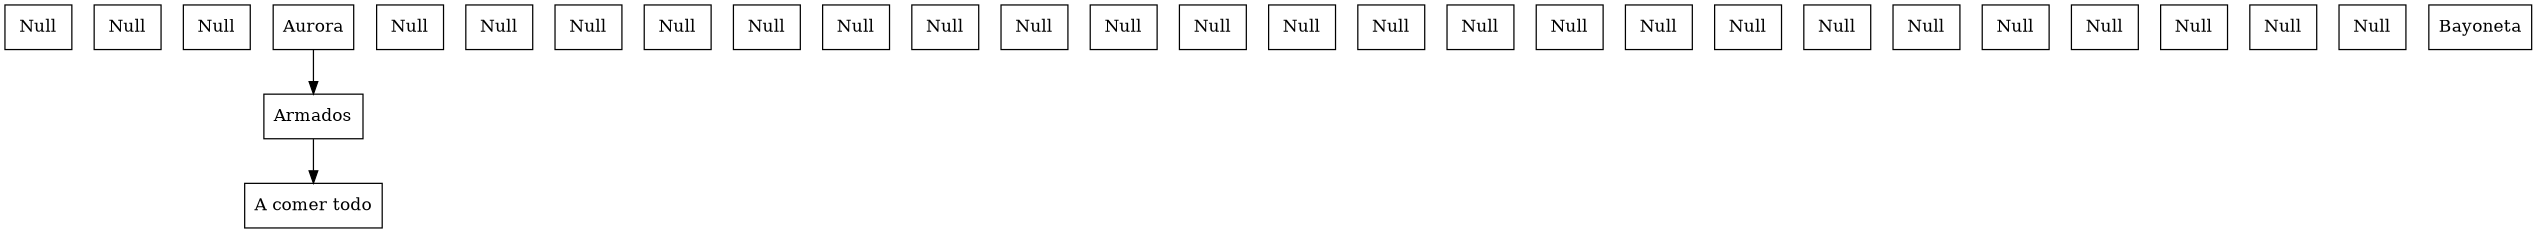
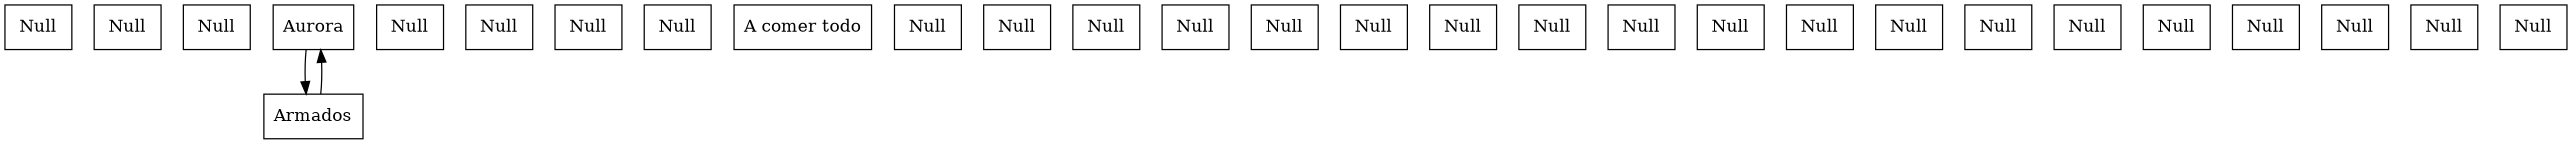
(2480, 27) -> none
(313, 155) -> (322, 78)
